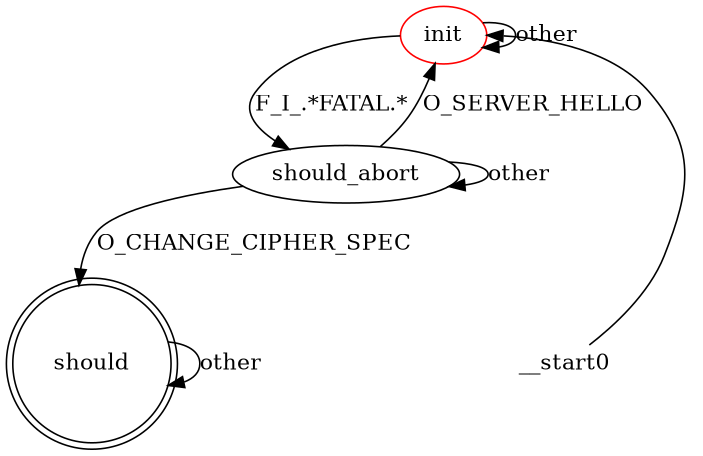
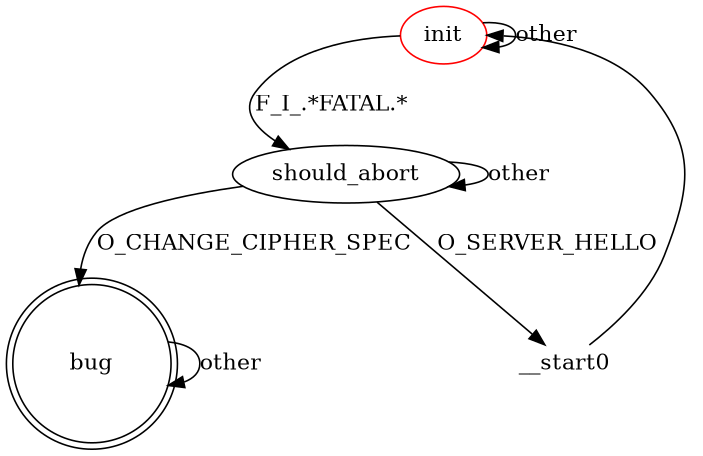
(409, 116) -> (455, 268)
(92, 364) -> (92, 364)
